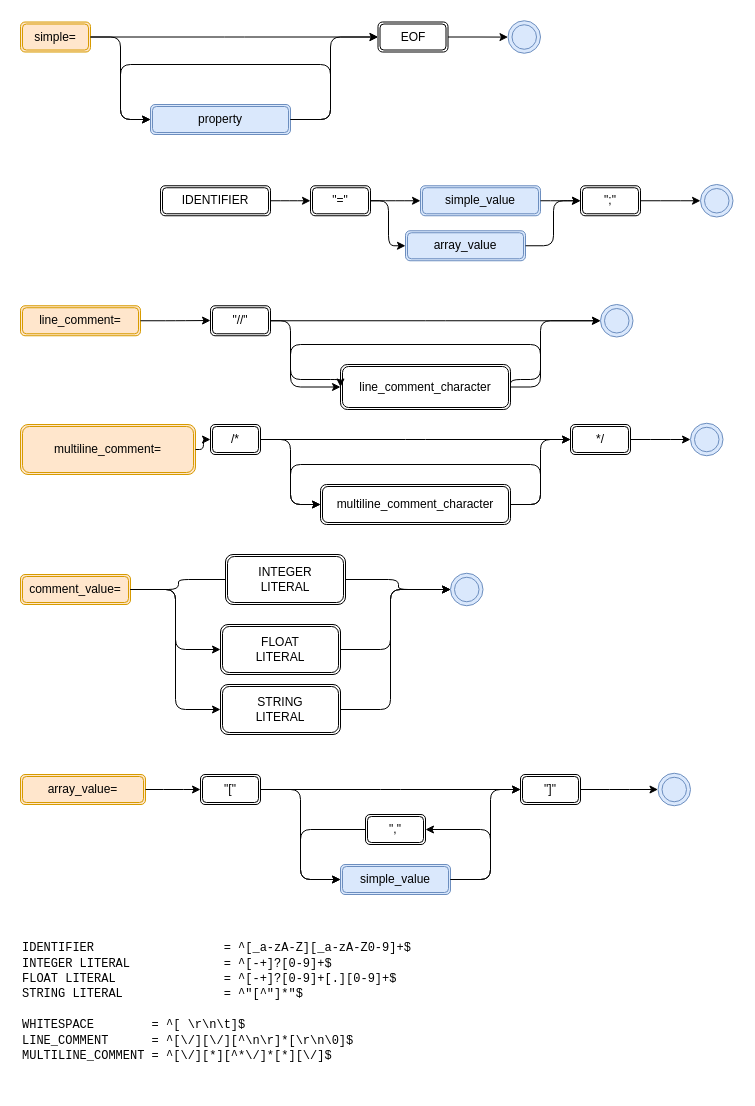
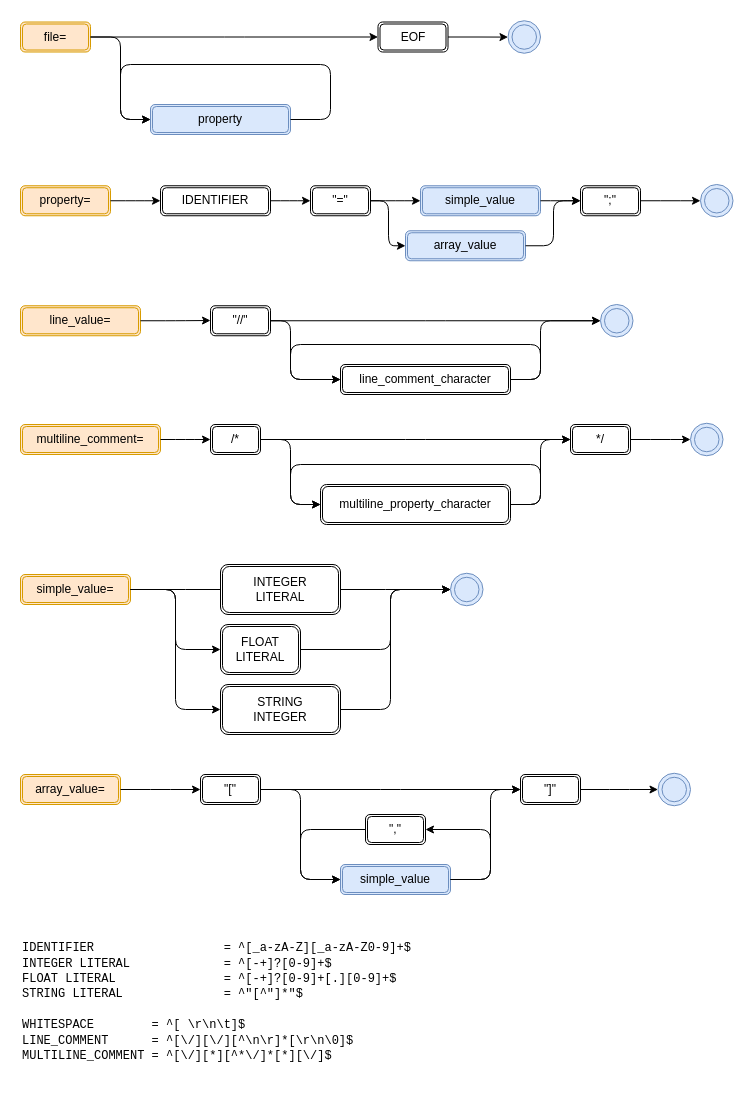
(56, 38) -> (56, 38)
(331, 54) -> none
none -> (66, 201)
none -> (129, 201)
(81, 321) -> (81, 321)
(426, 387) -> (426, 380)
(108, 450) -> (91, 440)
(416, 505) -> (416, 505)
(286, 580) -> (281, 590)
(76, 590) -> (76, 590)
(281, 650) -> (261, 650)
(281, 710) -> (281, 710)
(83, 790) -> (71, 790)
